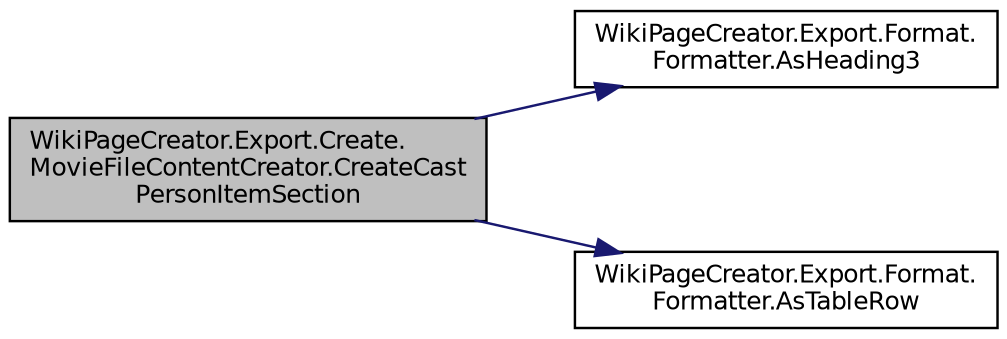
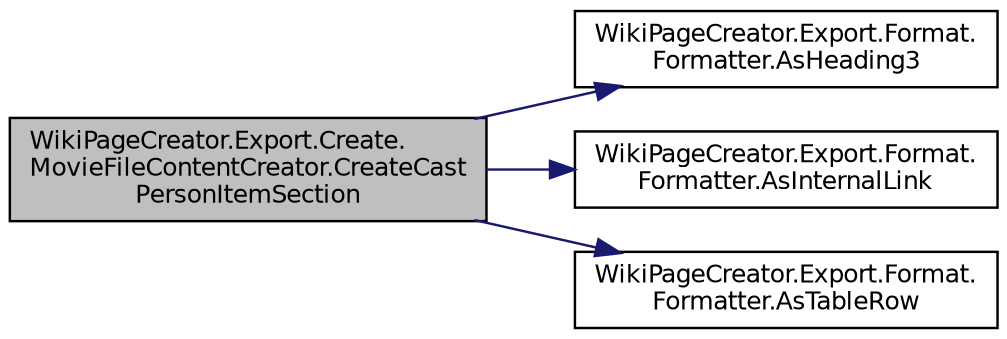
none -> (786, 170)
